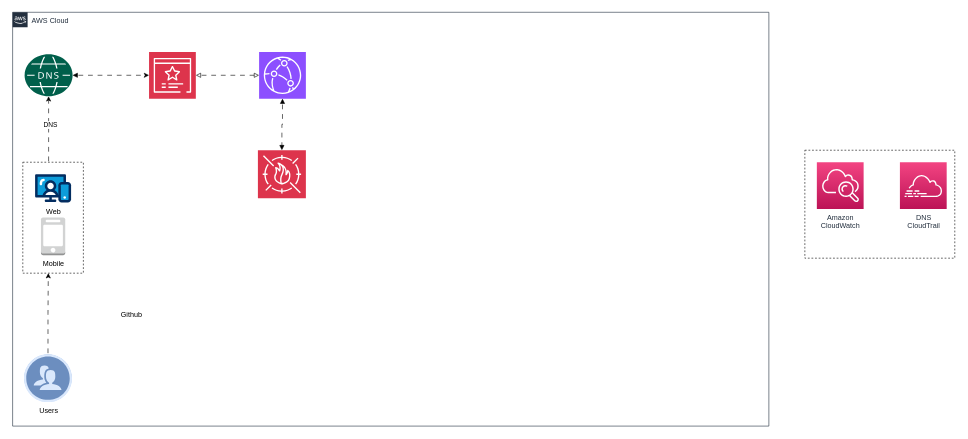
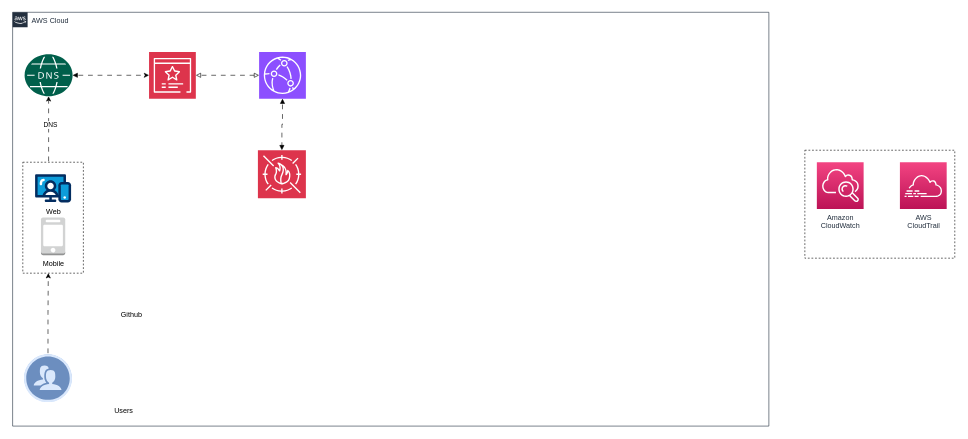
(924, 222) -> (924, 222)
(48, 411) -> (123, 411)
